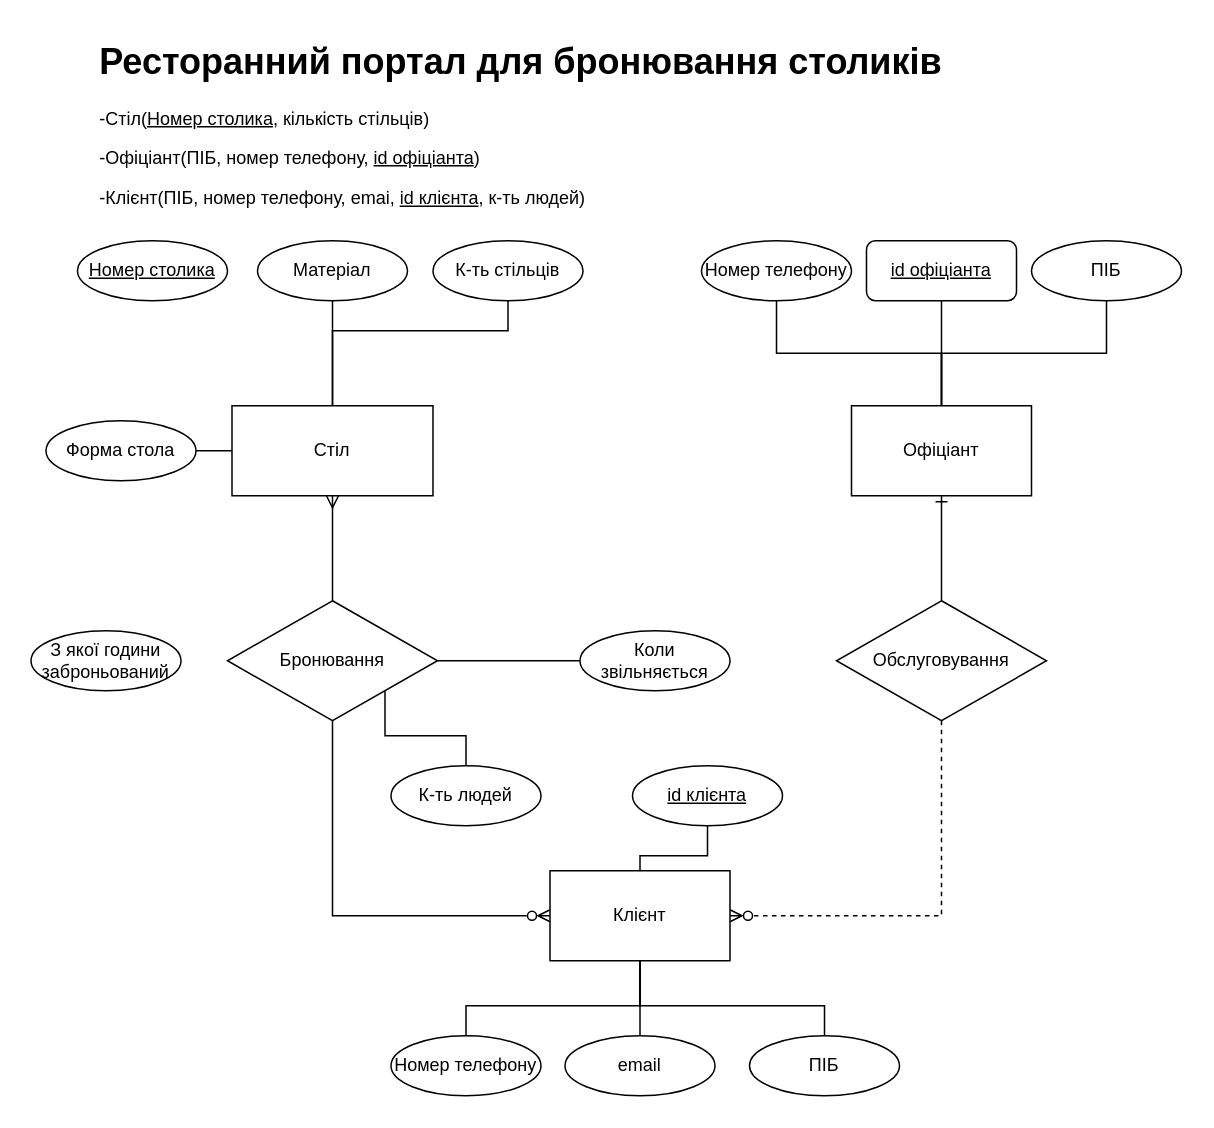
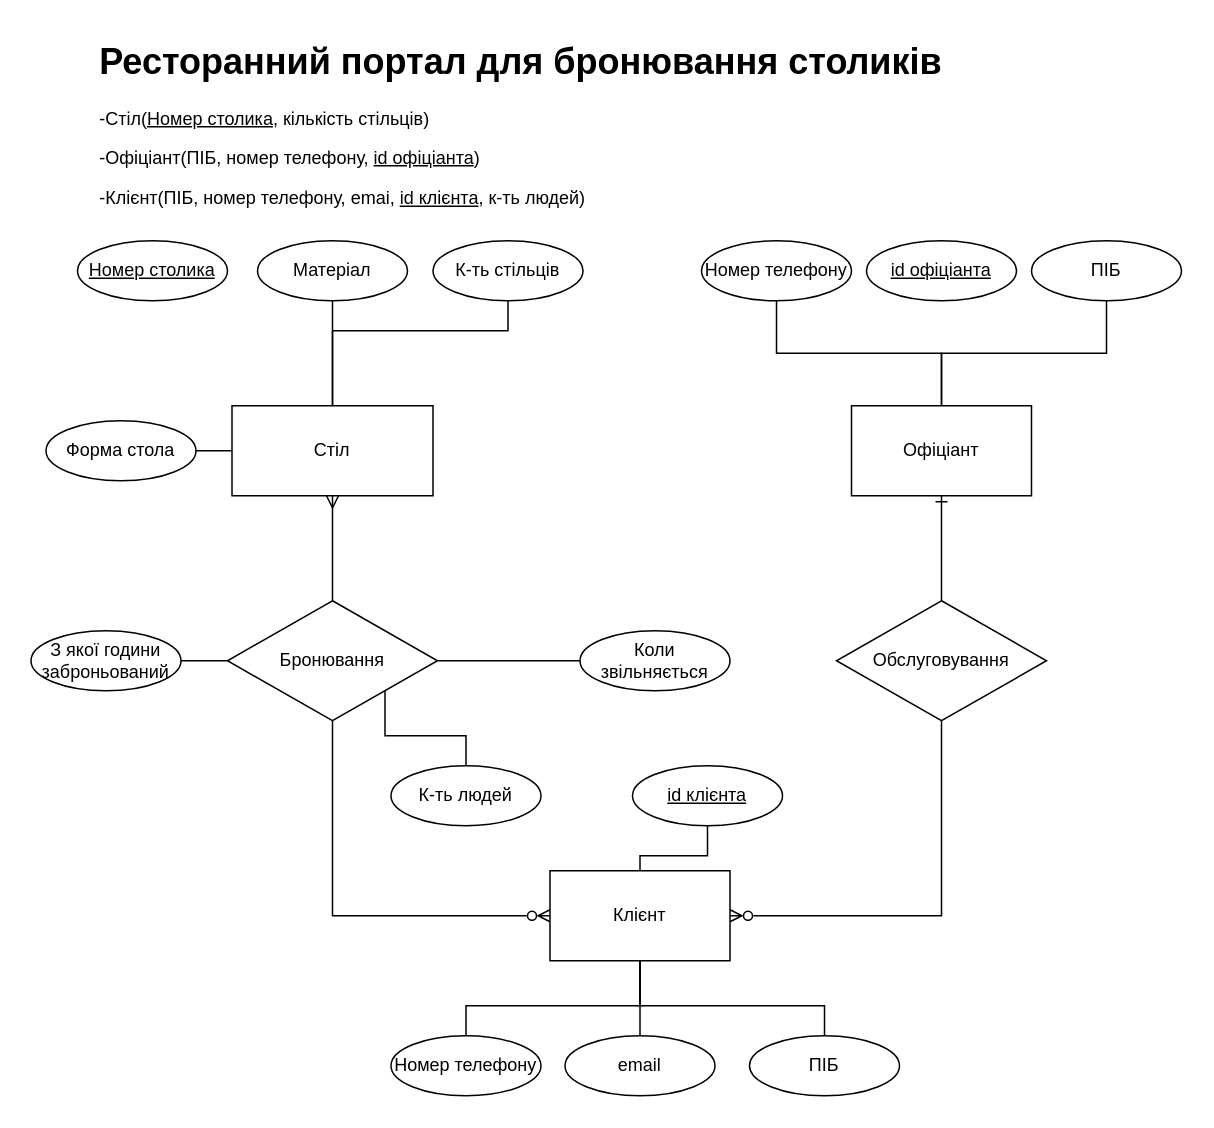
(941, 271) -> (941, 271)
(941, 325) -> none
none -> (205, 661)
(941, 913) -> (941, 913)
